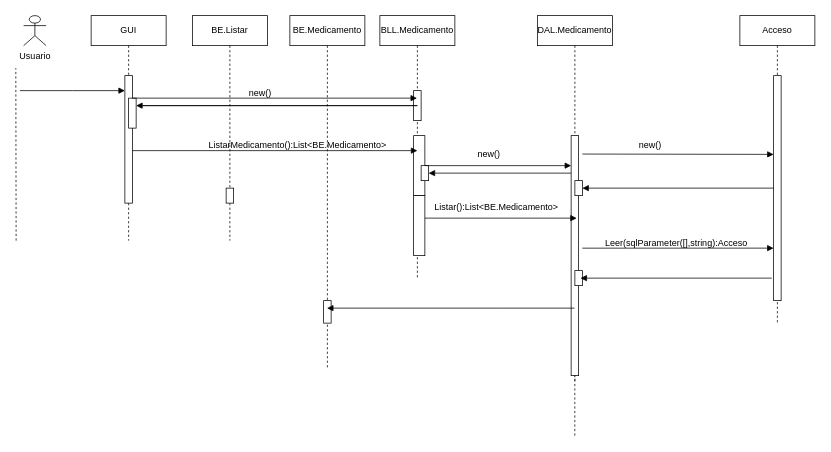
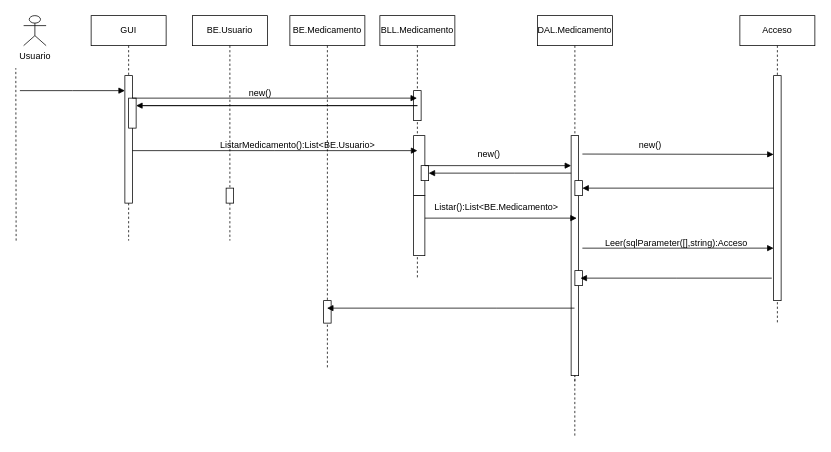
(230, 30) -> (230, 30)
(298, 145) -> (298, 145)
